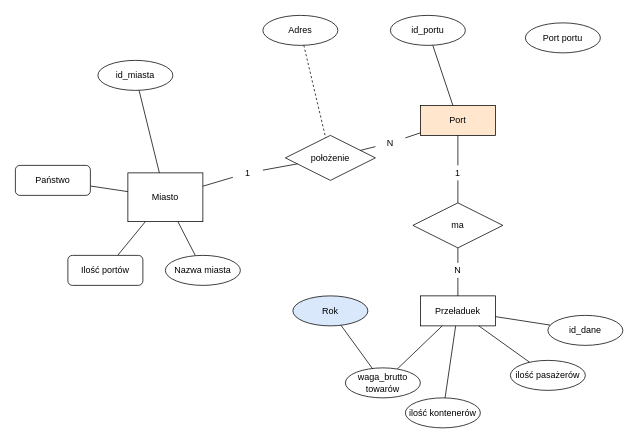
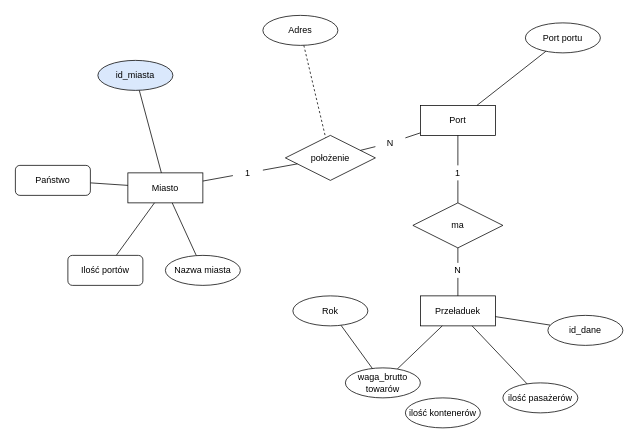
(428, 30) -> none
(135, 75) -> (135, 75)
(443, 75) -> none
none -> (512, 78)
(458, 120) -> (458, 120)
(165, 197) -> (165, 188)
(330, 311) -> (330, 311)
(450, 362) -> none
(548, 375) -> (540, 398)
